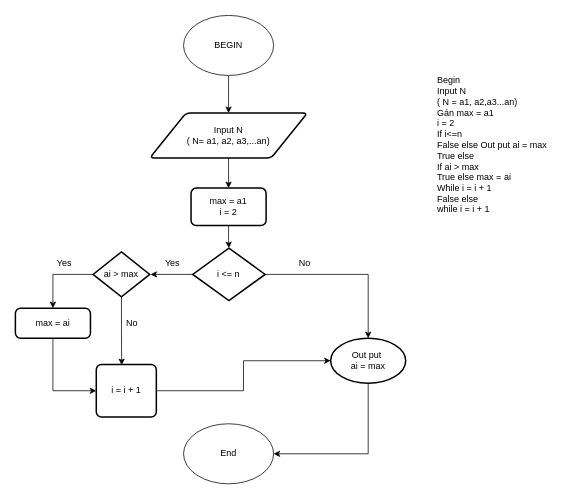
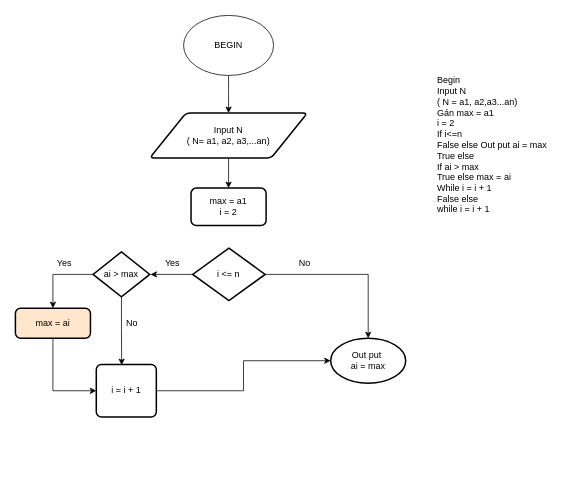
(228, 233) -> none
(53, 323) -> (53, 323)
(228, 453) -> none
(359, 453) -> none
